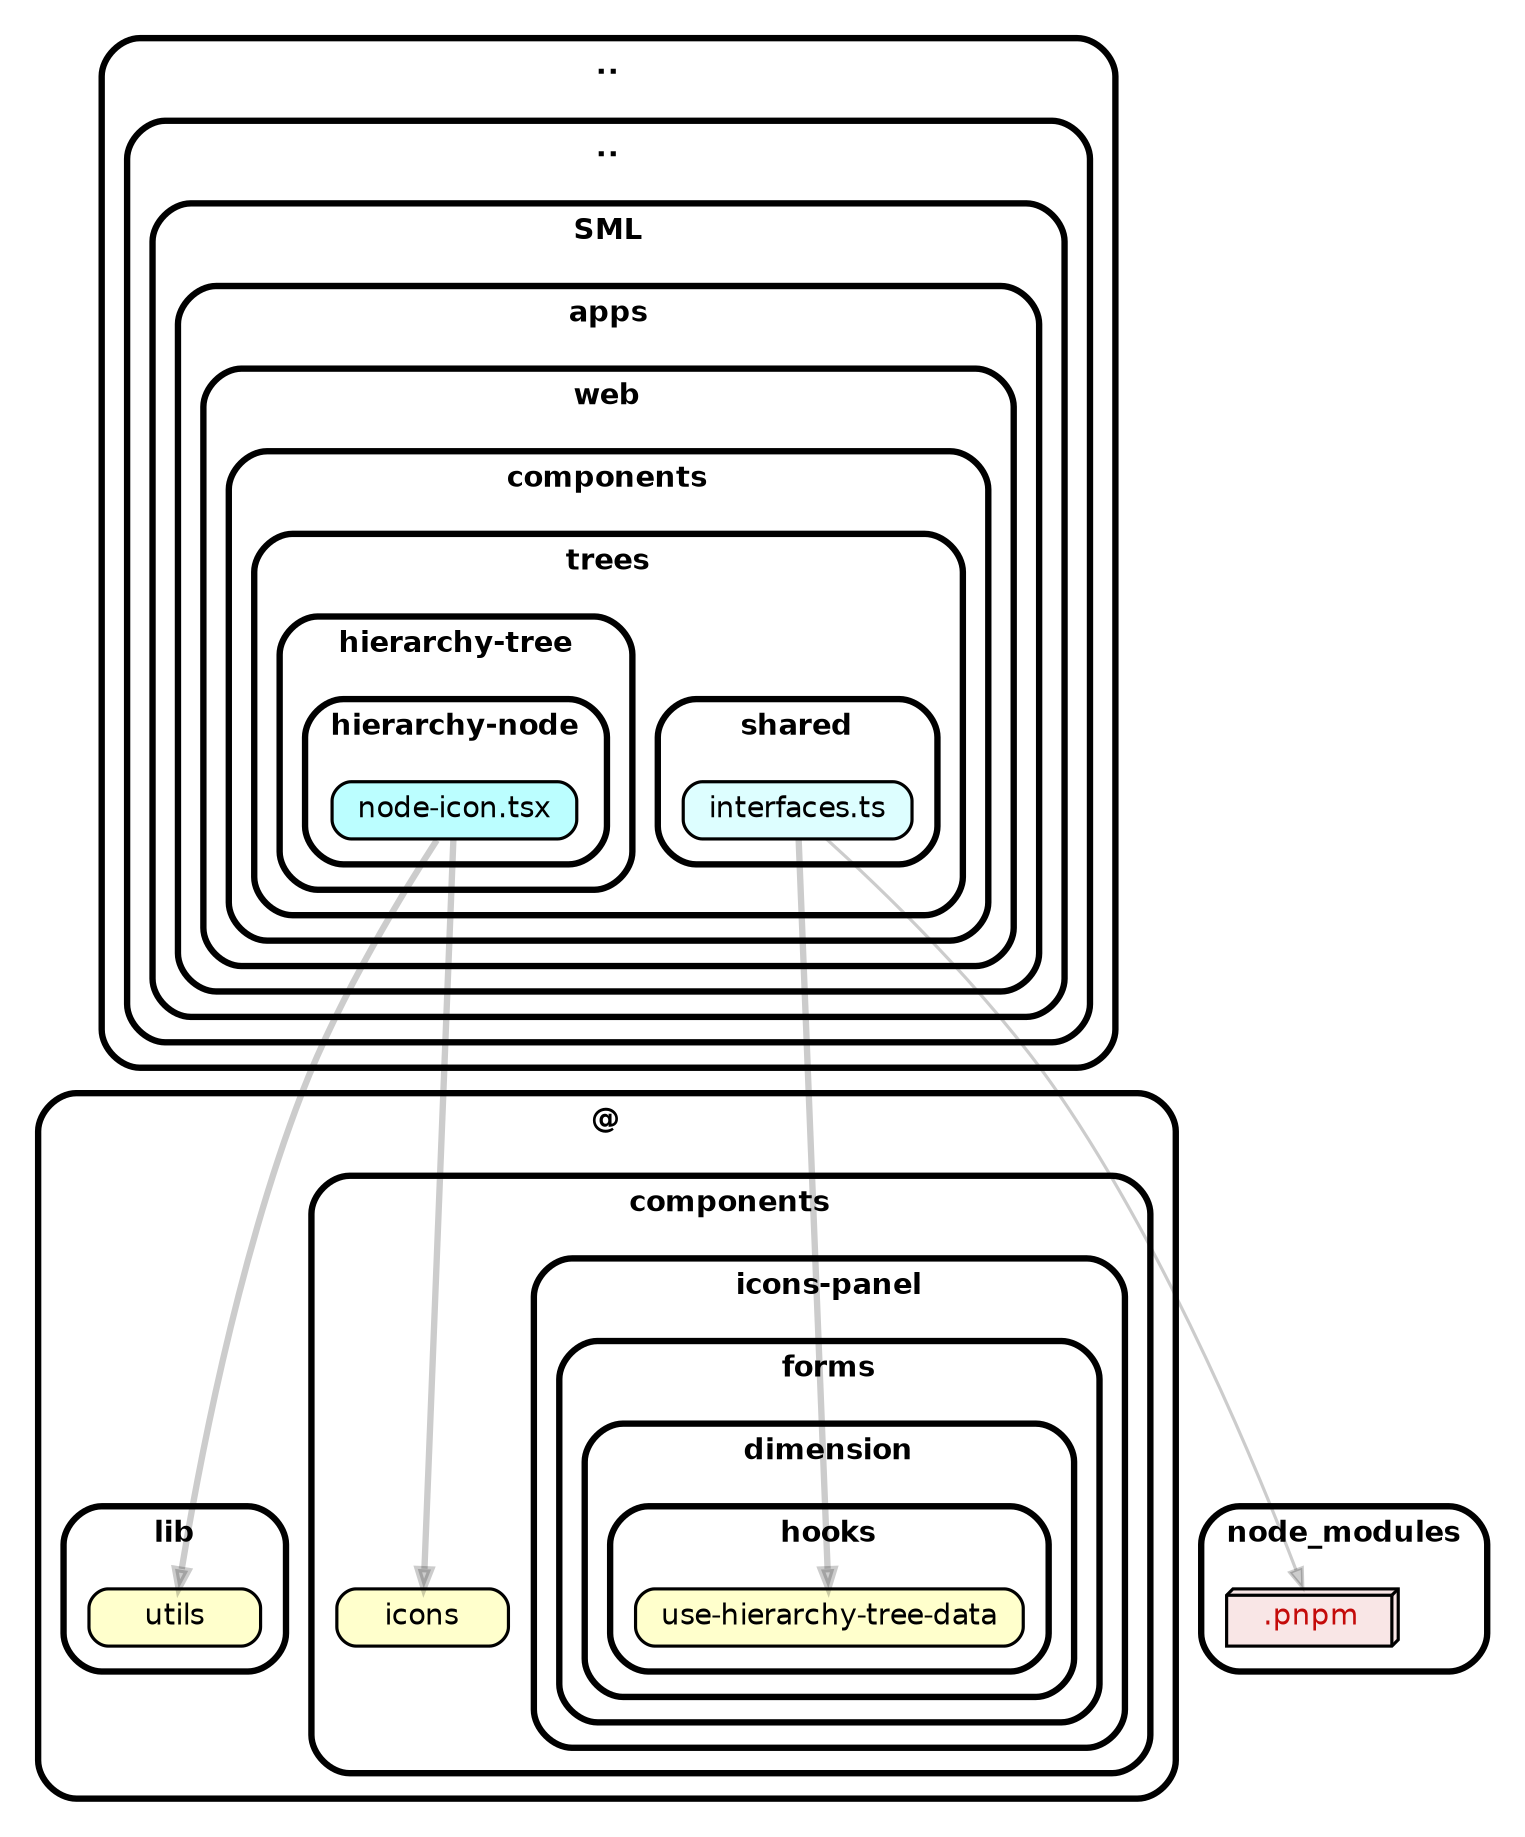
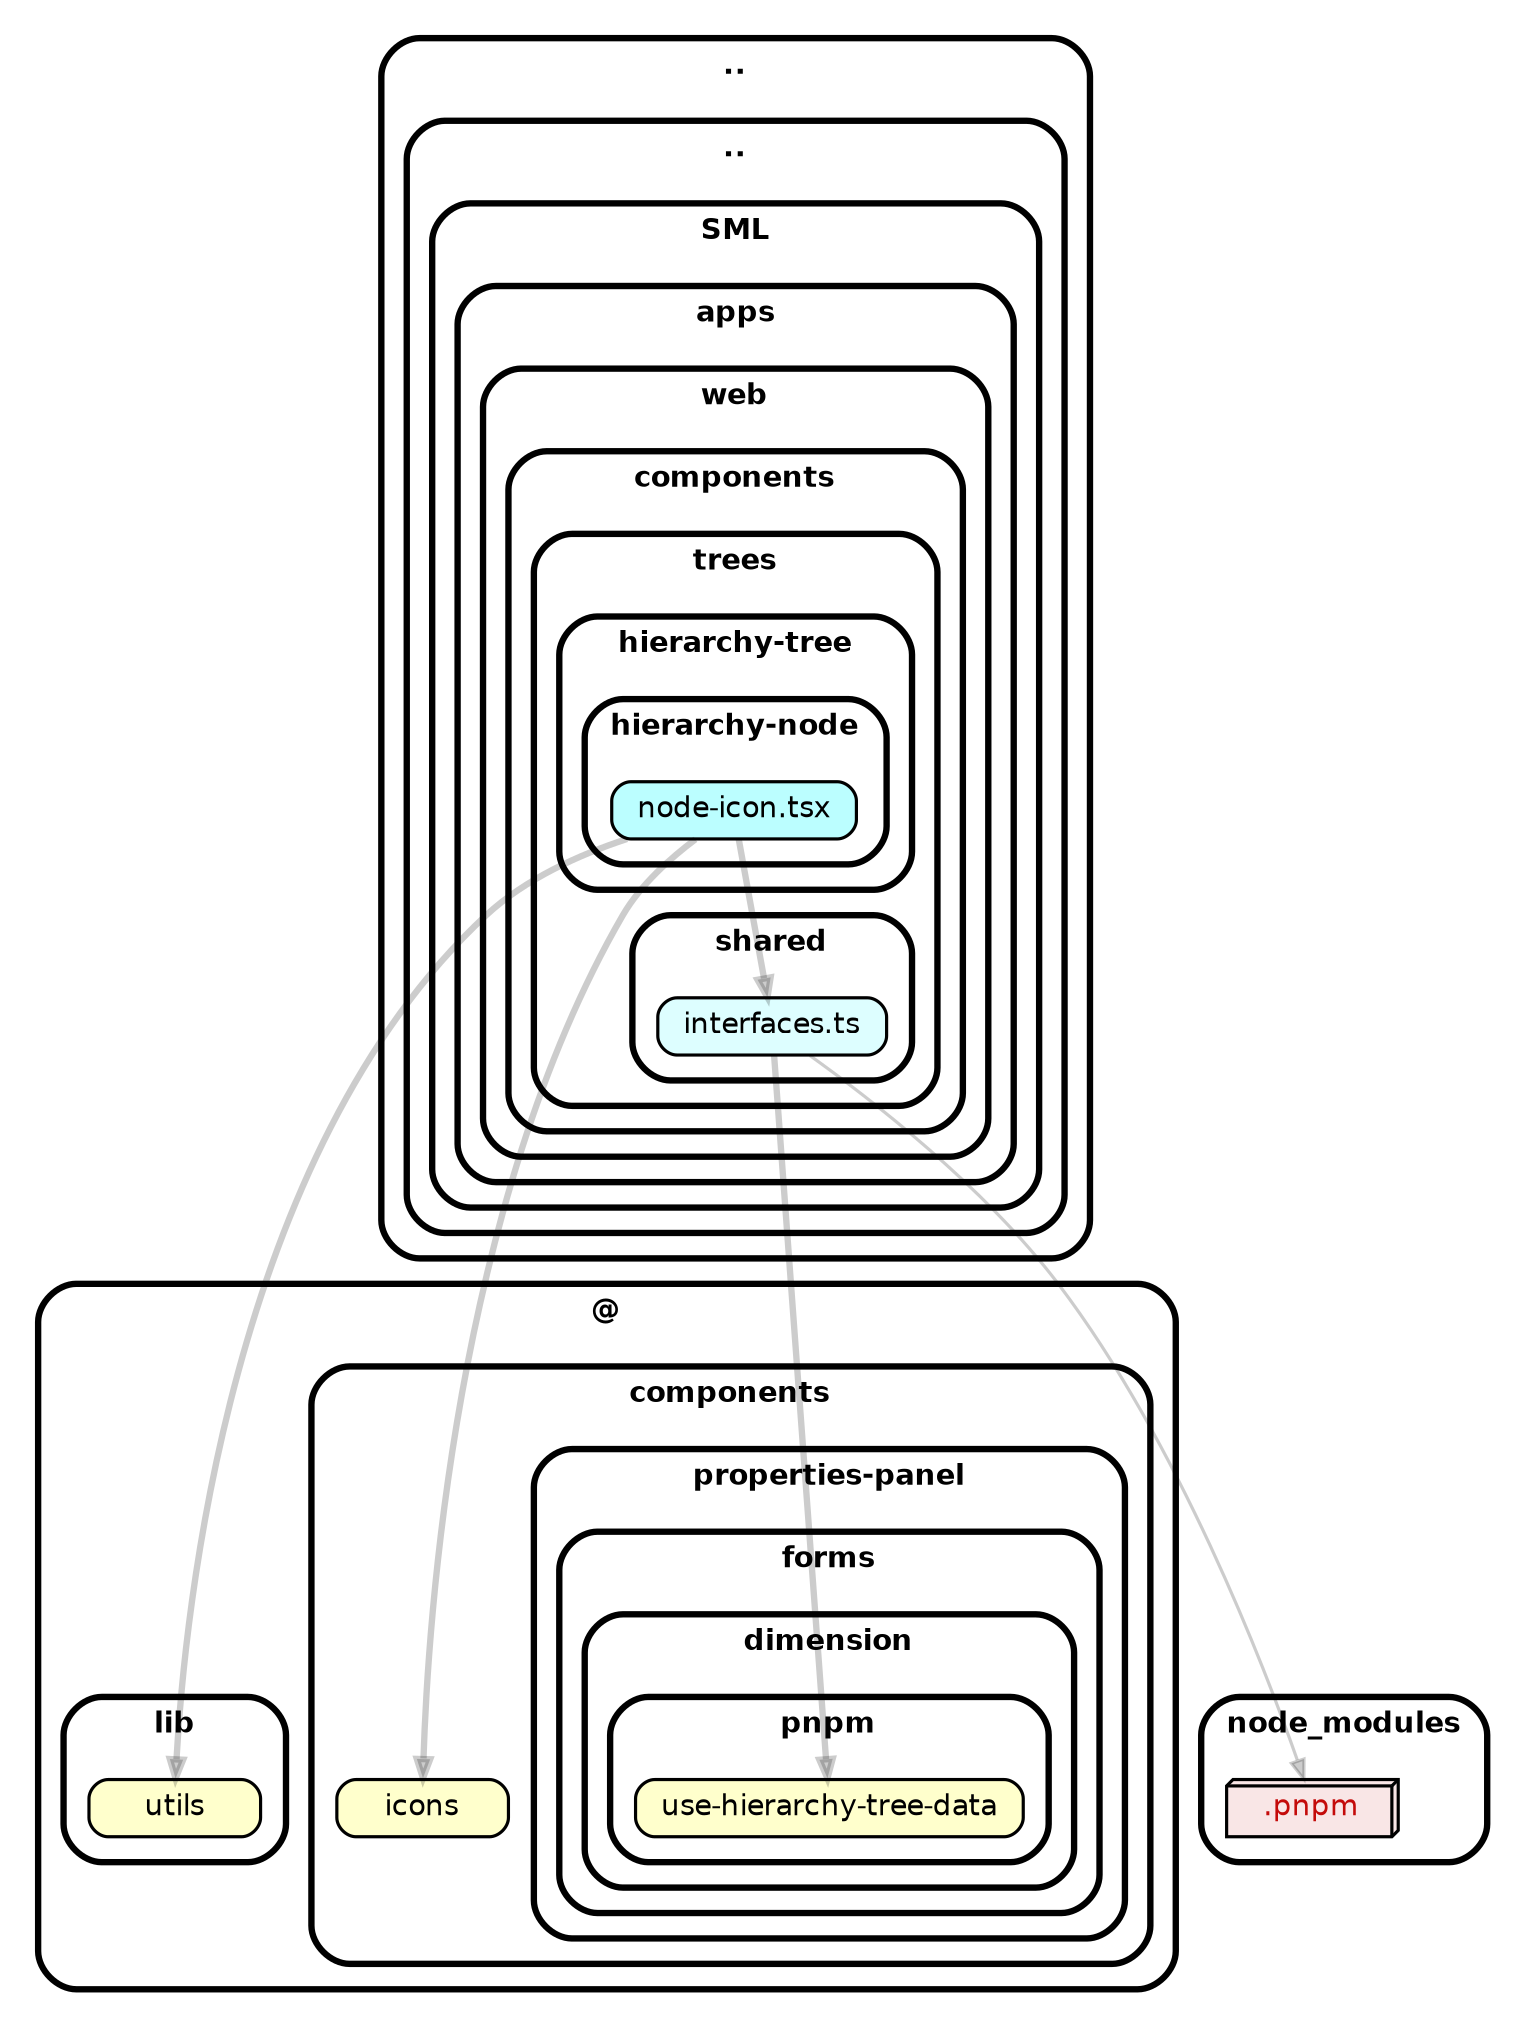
none -> (756, 937)
(829, 1287) -> (829, 1478)
(829, 1535) -> (829, 1726)
